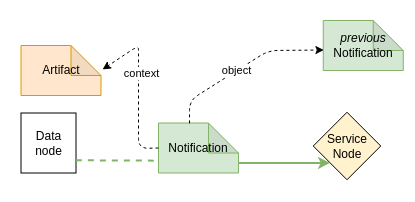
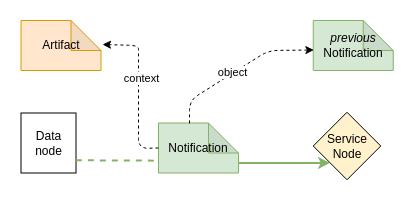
(363, 46) -> (353, 46)
(61, 71) -> (61, 46)
